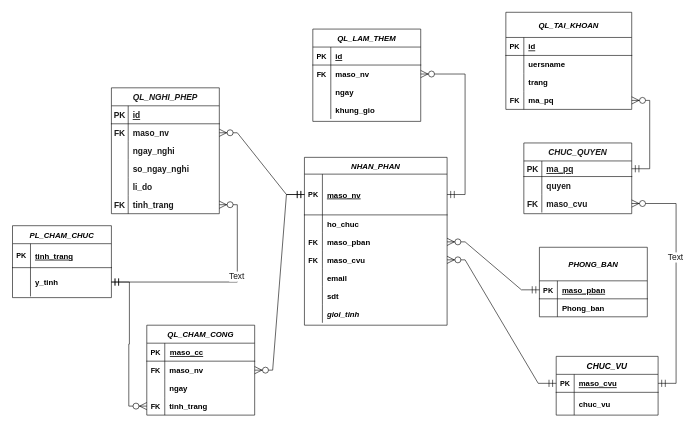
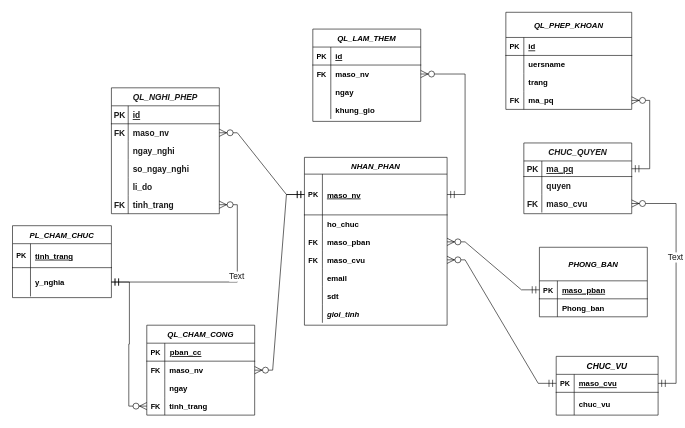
(569, 25) -> (569, 25)
(47, 283) -> (49, 283)
(185, 353) -> (185, 353)
